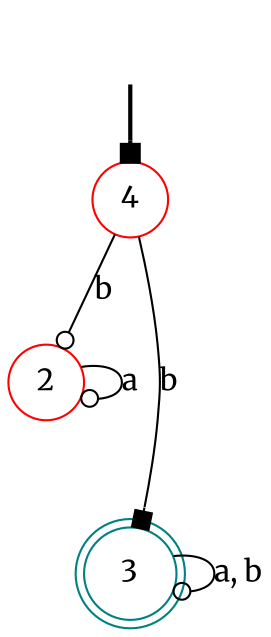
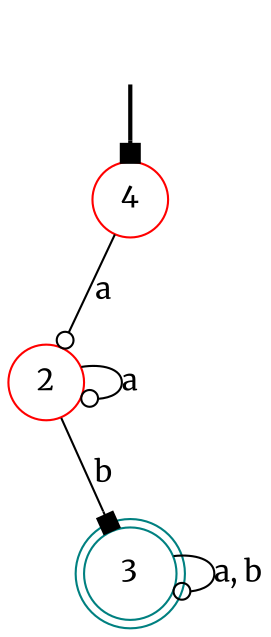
(104, 291) -> (104, 291)
(160, 372) -> (82, 465)
